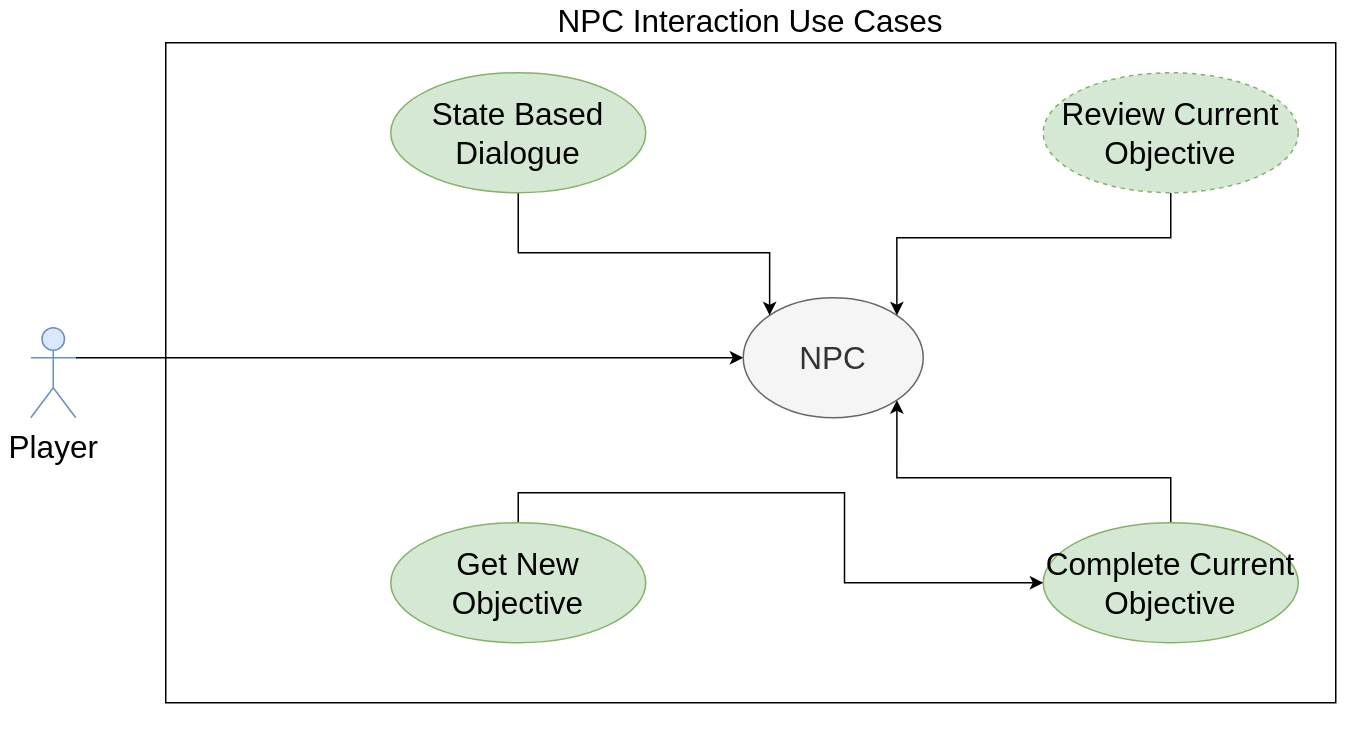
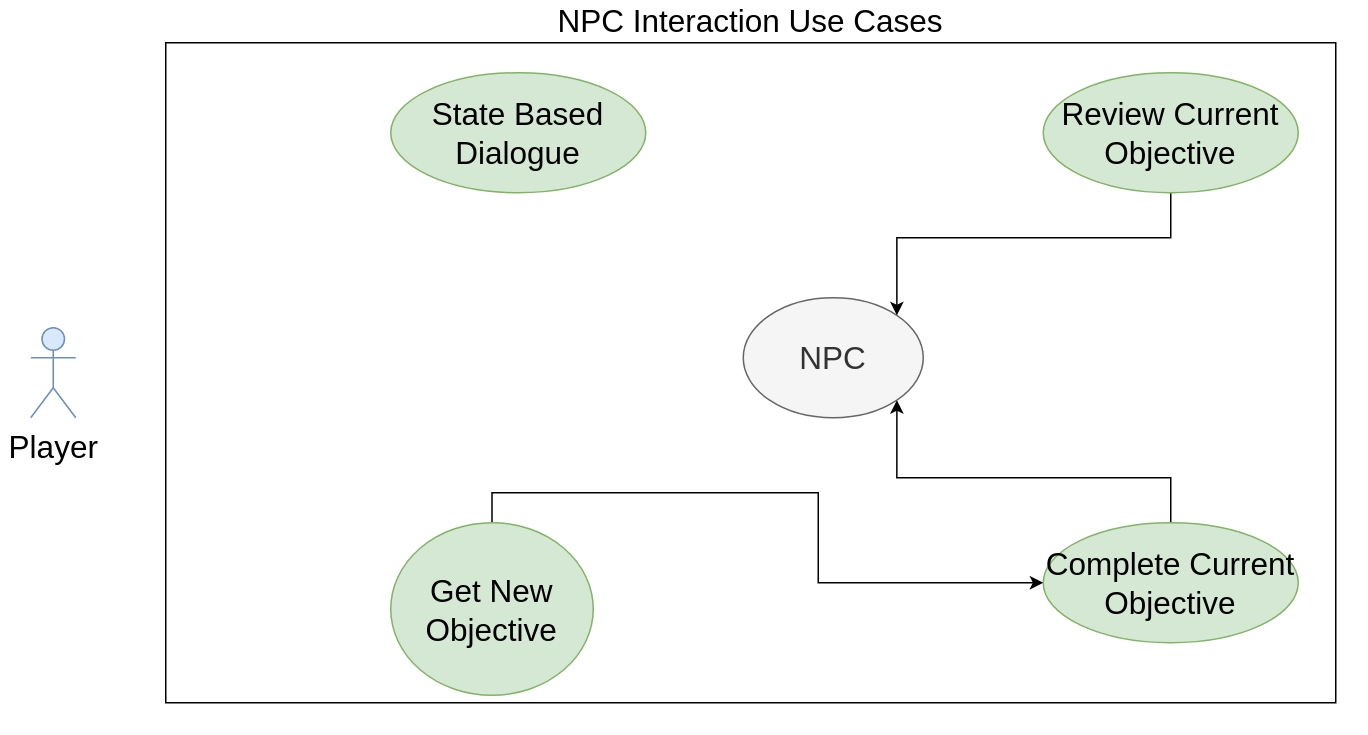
(1171, 133) -> (1171, 133)
(640, 253) -> none
(405, 358) -> none
(518, 583) -> (492, 609)
